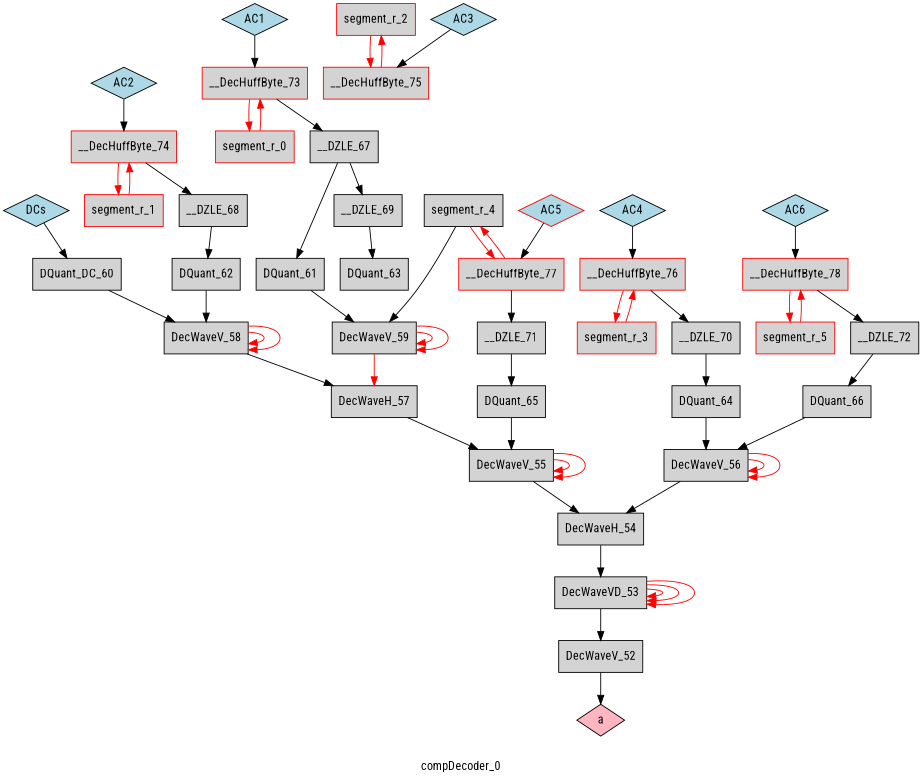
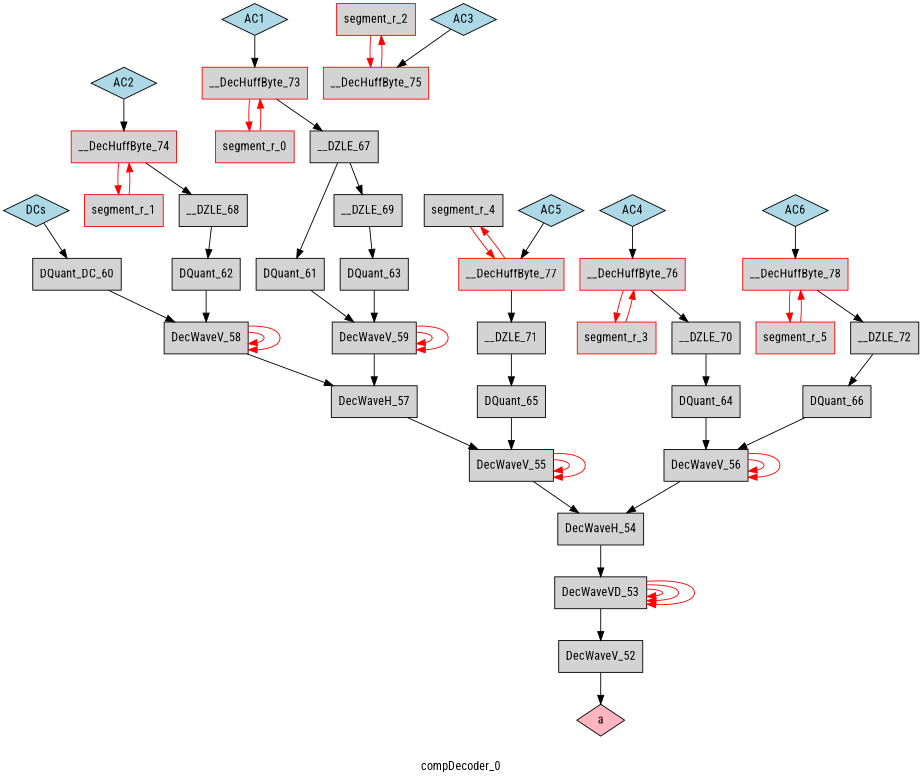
(551, 211) -> (551, 211)
(429, 273) -> (374, 302)
(374, 365) -> (374, 365)
